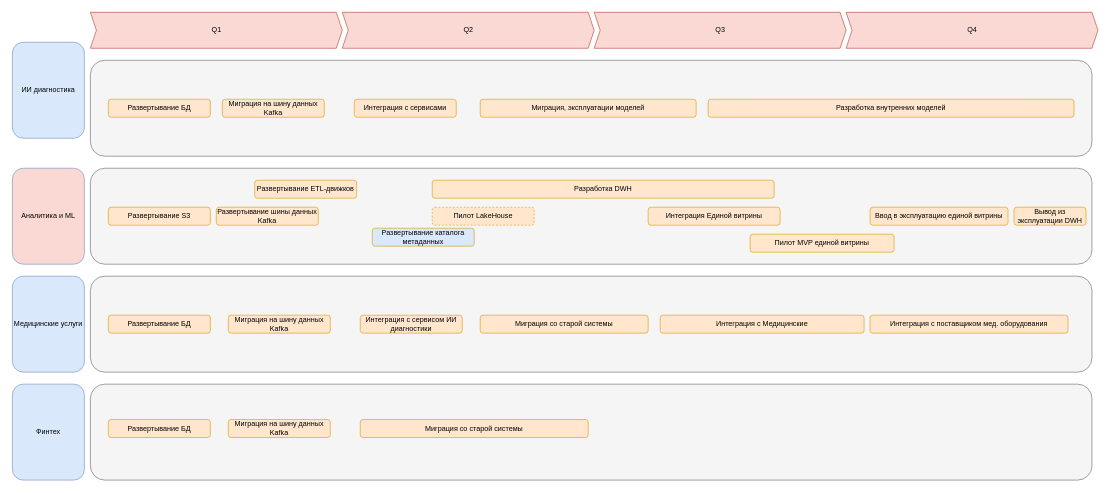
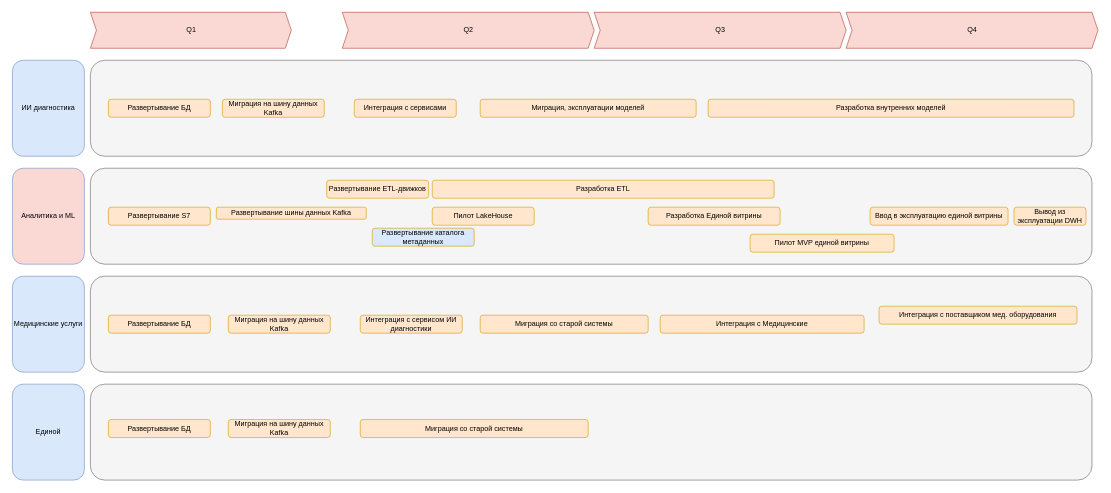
(216, 30) -> (191, 30)
(48, 90) -> (48, 108)
(306, 189) -> (378, 189)
(603, 189) -> (603, 189)
(159, 216) -> (159, 216)
(267, 216) -> (291, 213)
(483, 216) -> (483, 216)
(714, 216) -> (714, 216)
(969, 324) -> (978, 315)
(48, 432) -> (48, 432)
